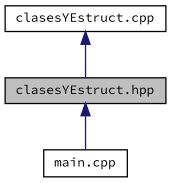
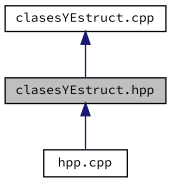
(86, 163) -> (86, 163)
